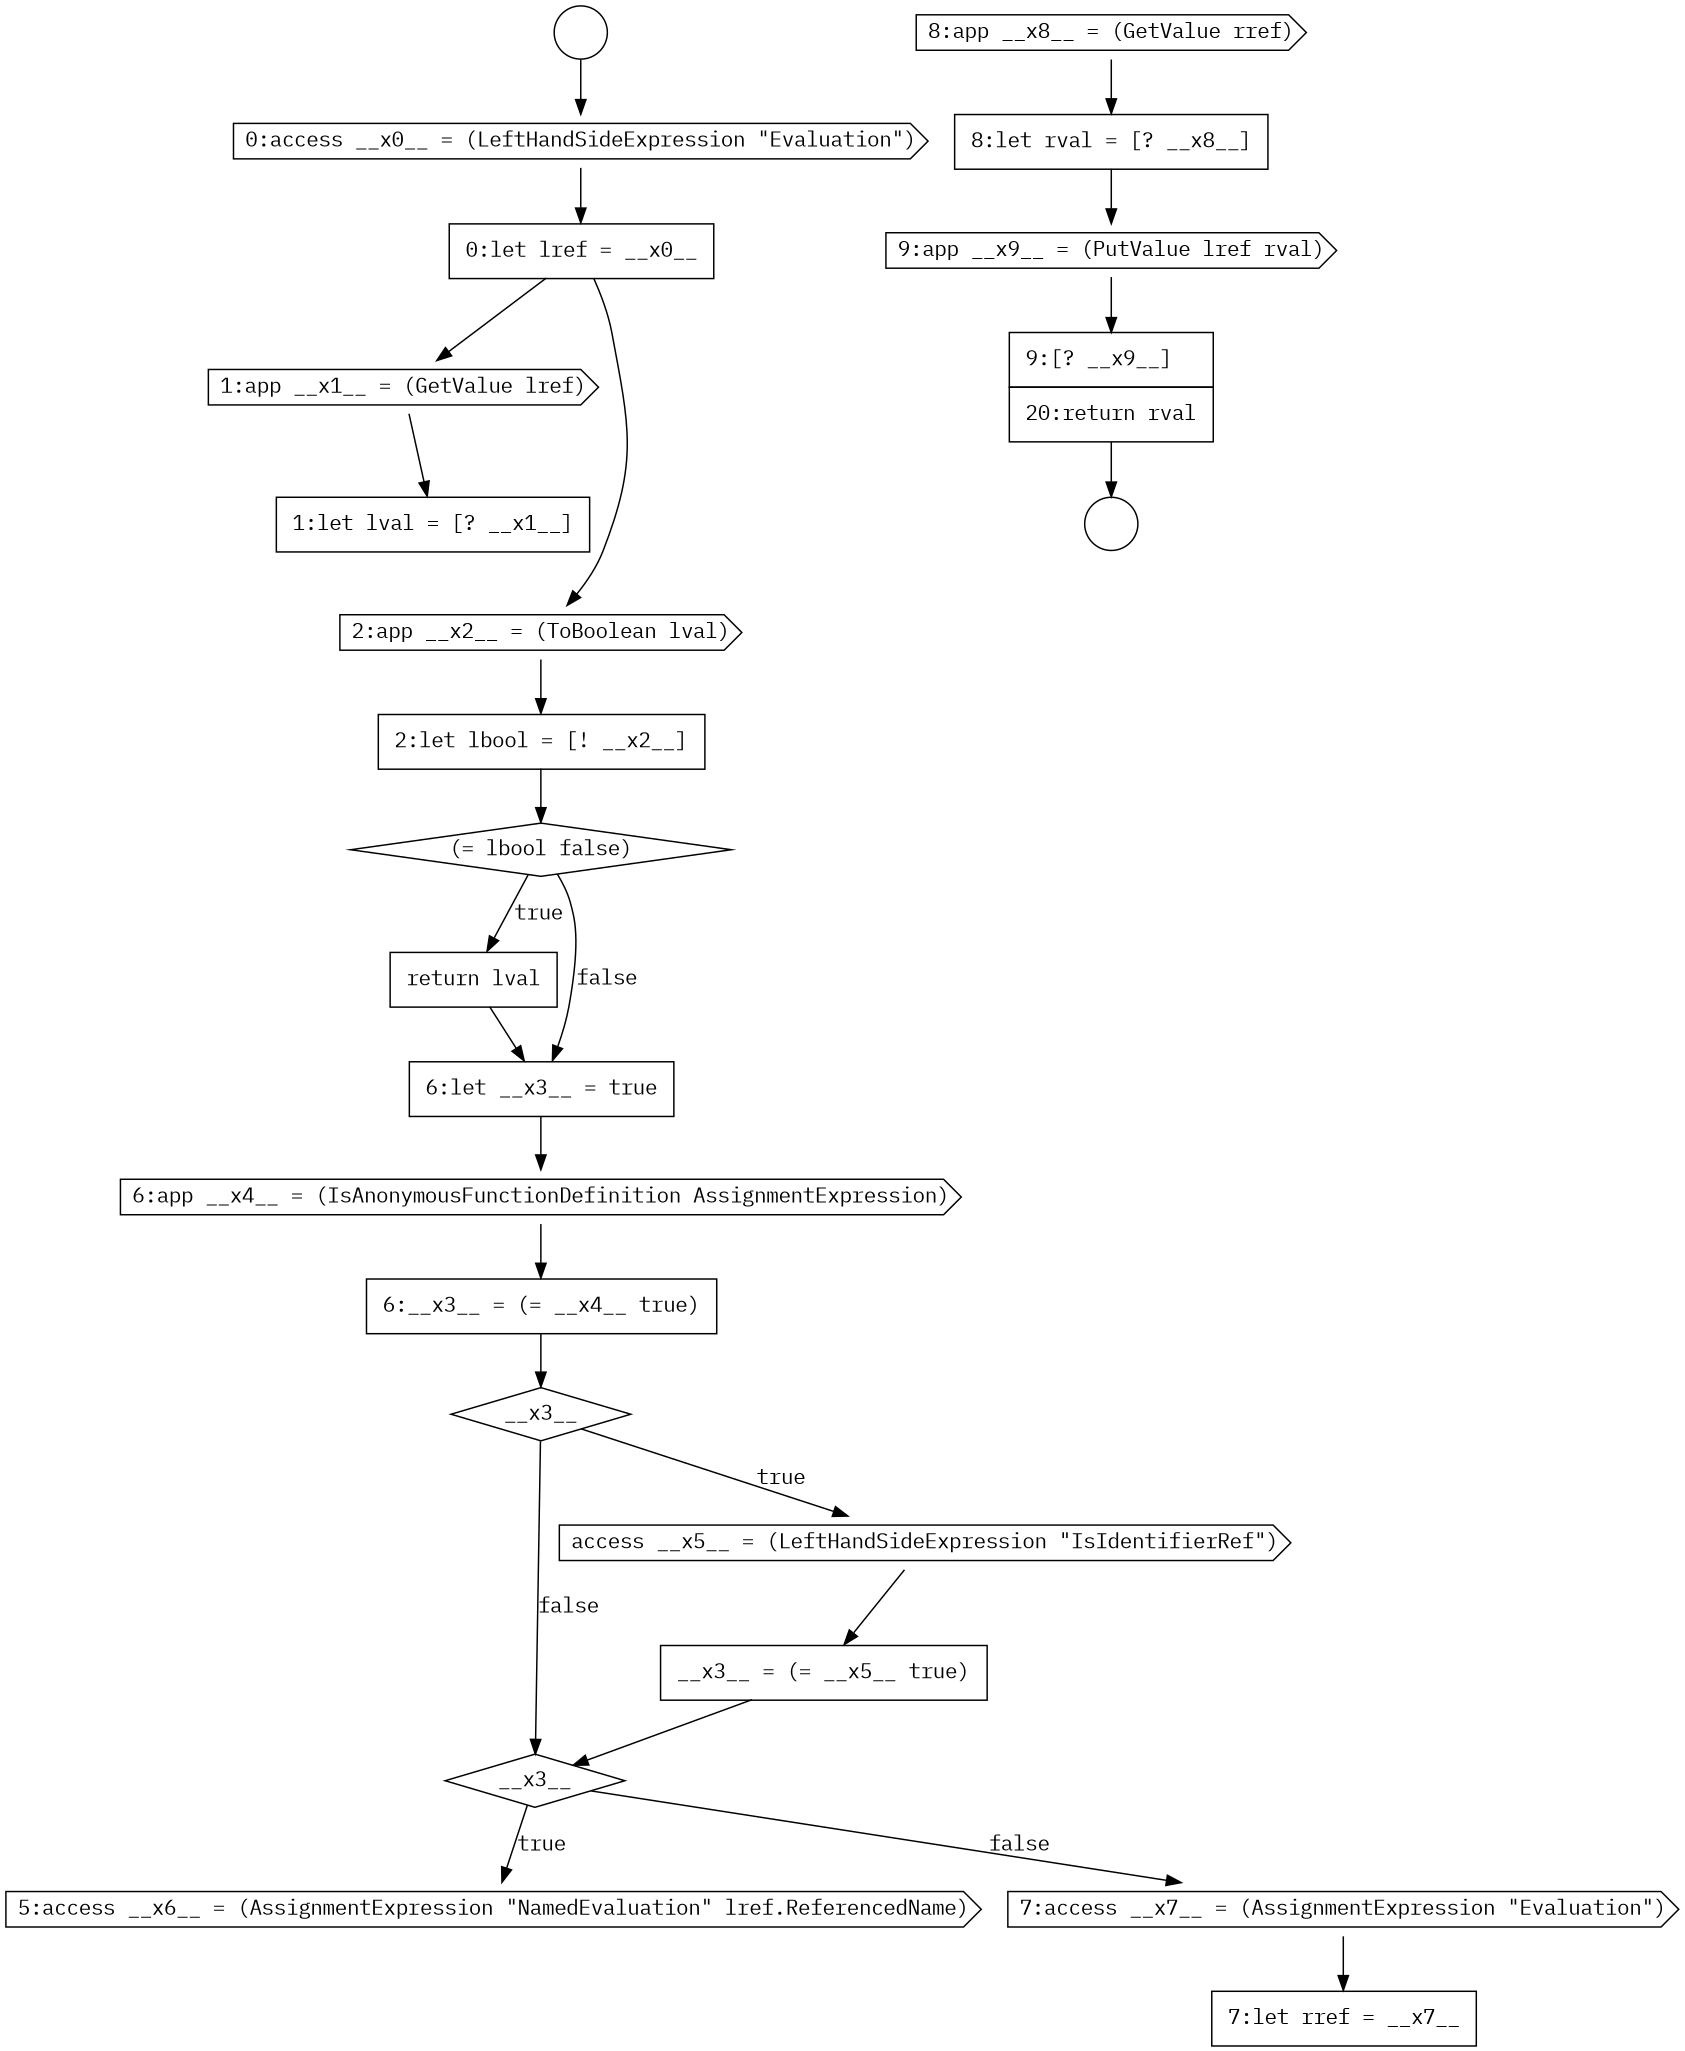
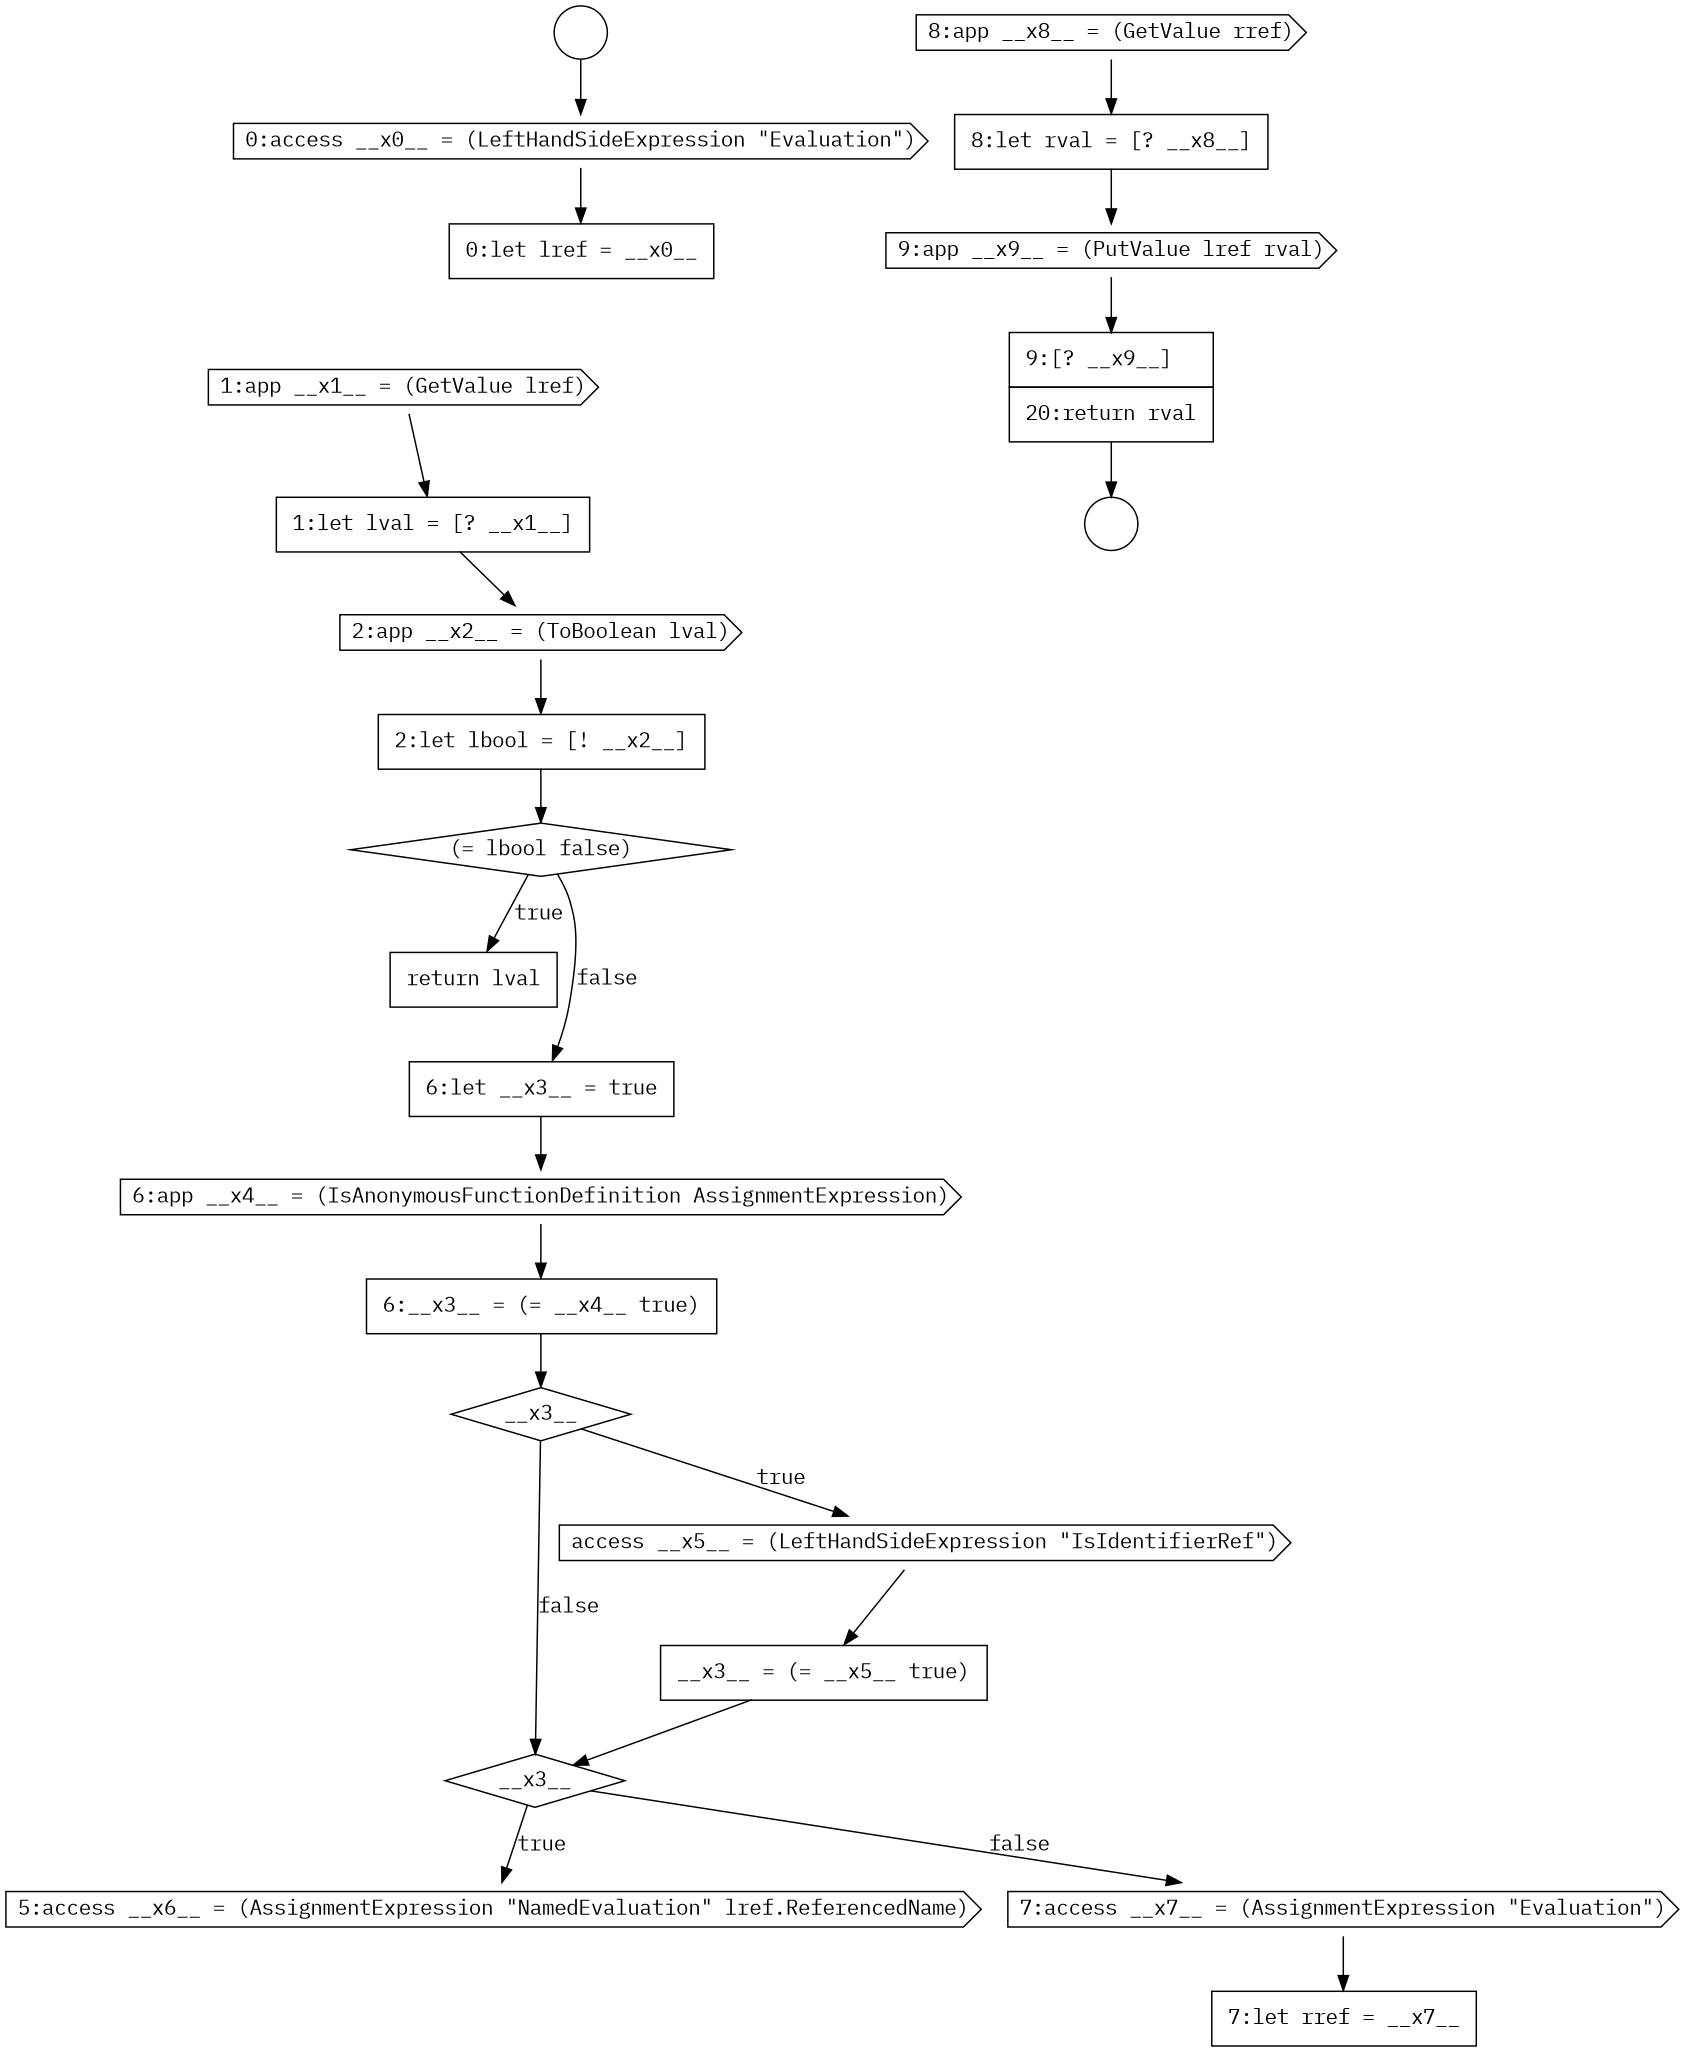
(497, 315) -> none
(627, 439) -> (482, 573)
(503, 1028) -> none
